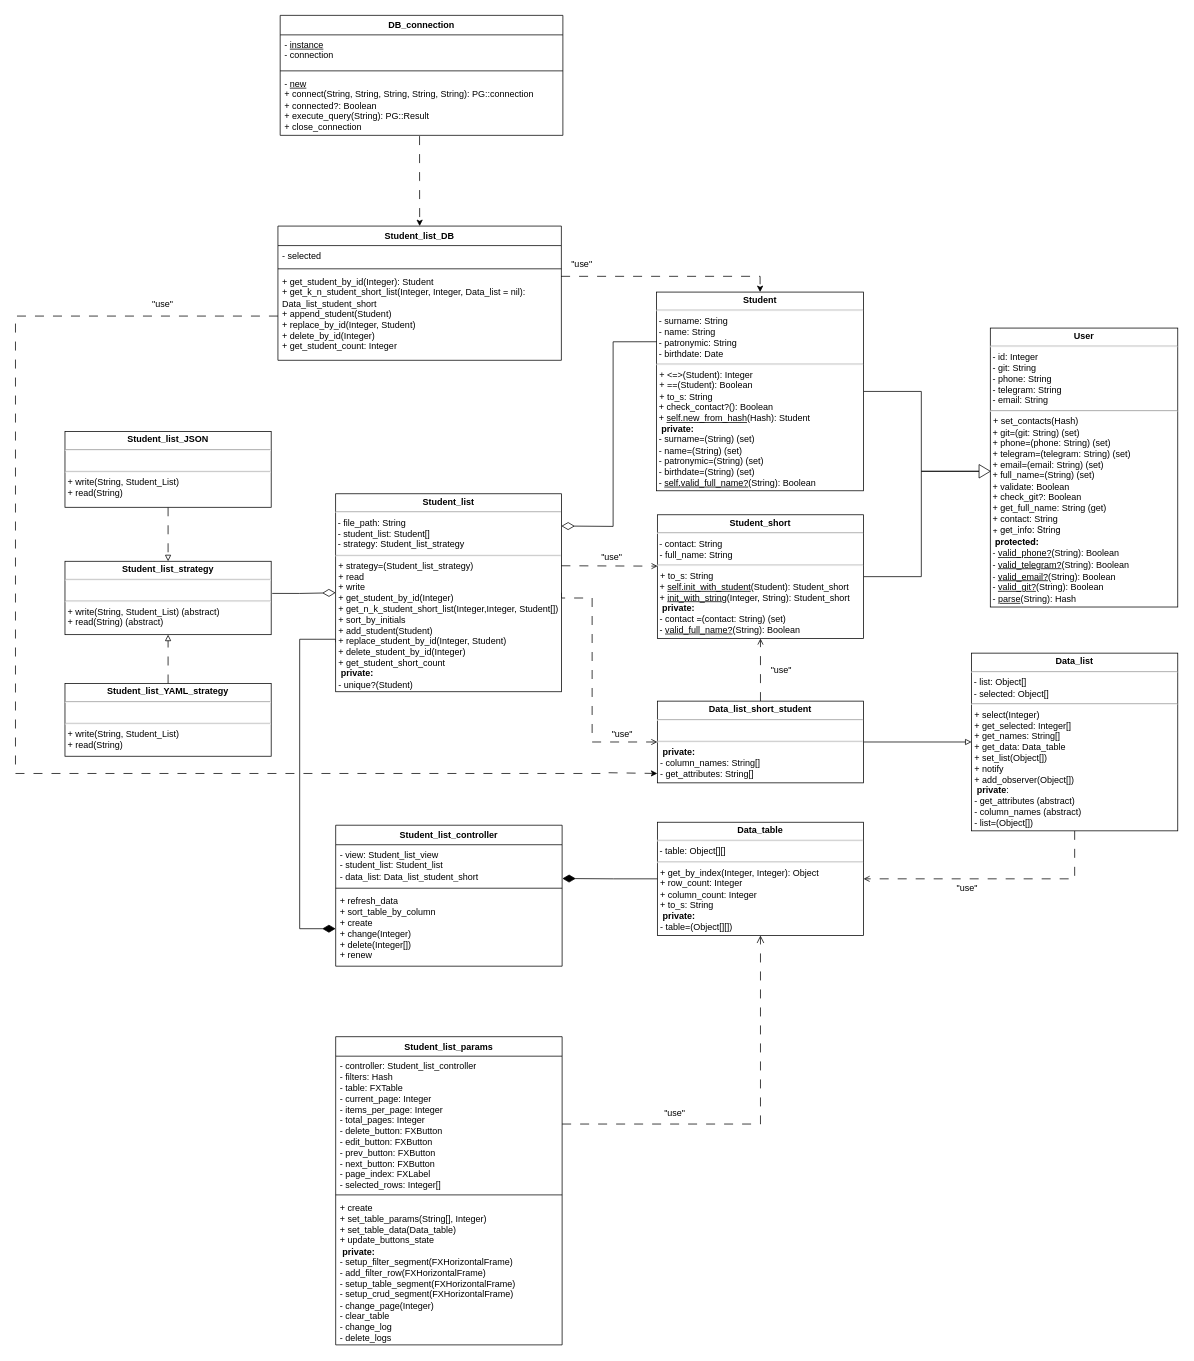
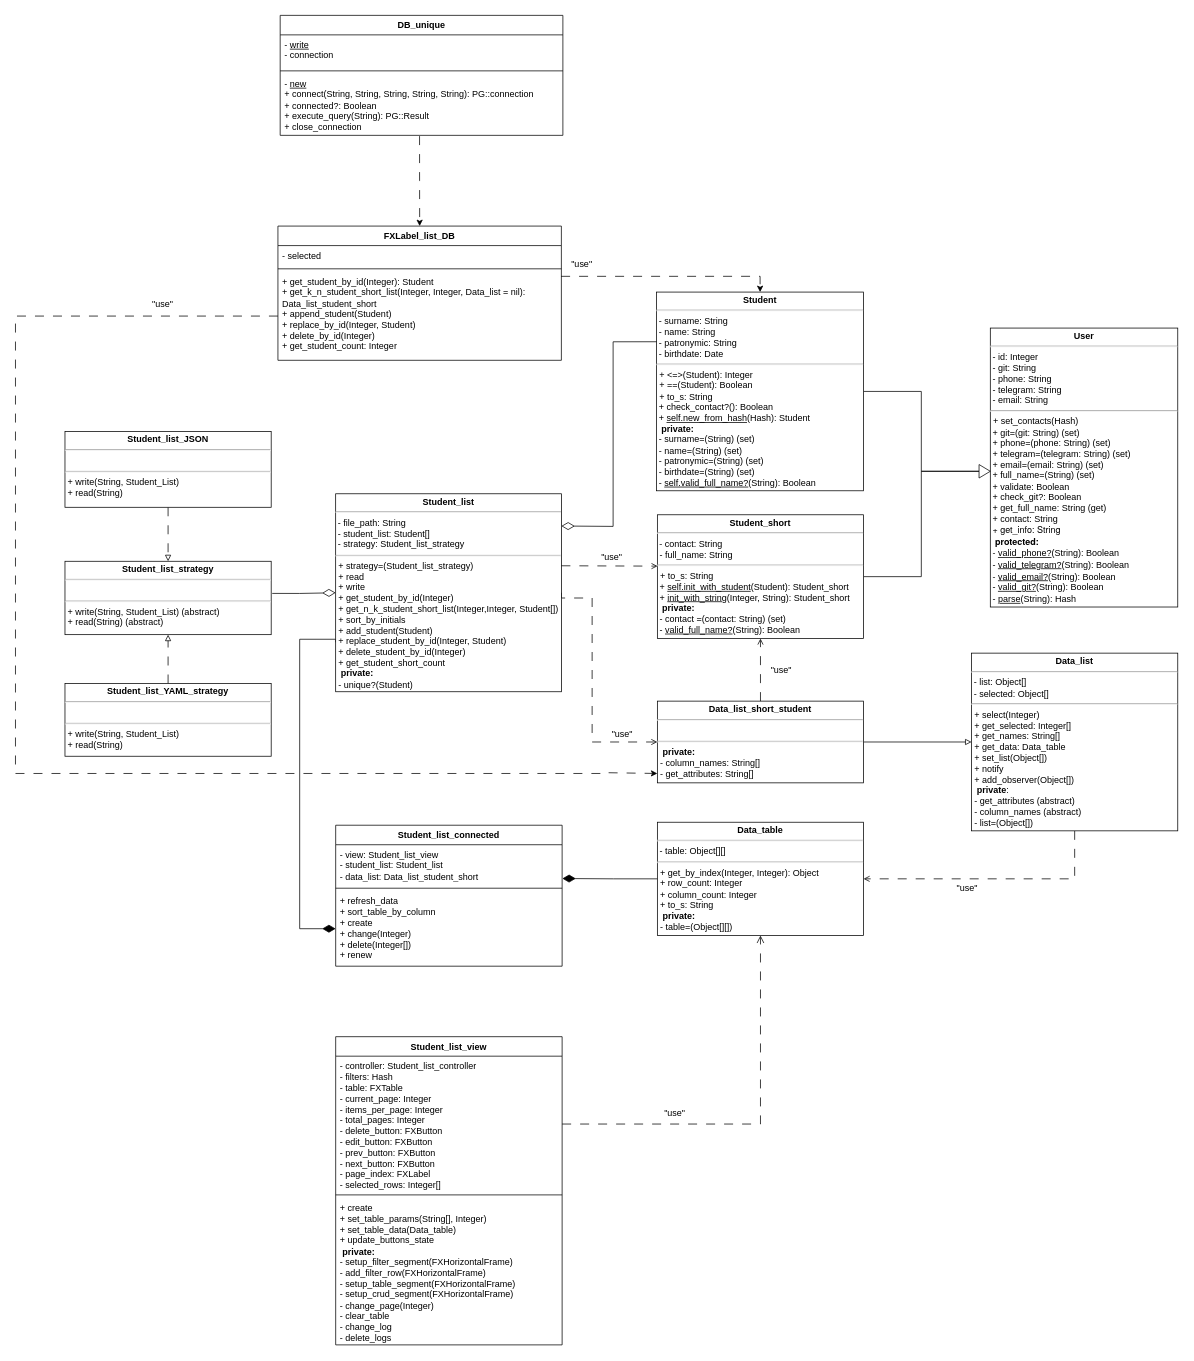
(422, 26) -> (422, 26)
(313, 51) -> (313, 51)
(420, 237) -> (420, 237)
(449, 836) -> (449, 836)
(449, 1048) -> (449, 1048)
